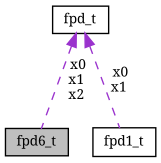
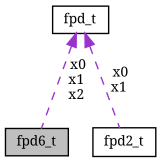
(124, 142) -> (124, 142)
